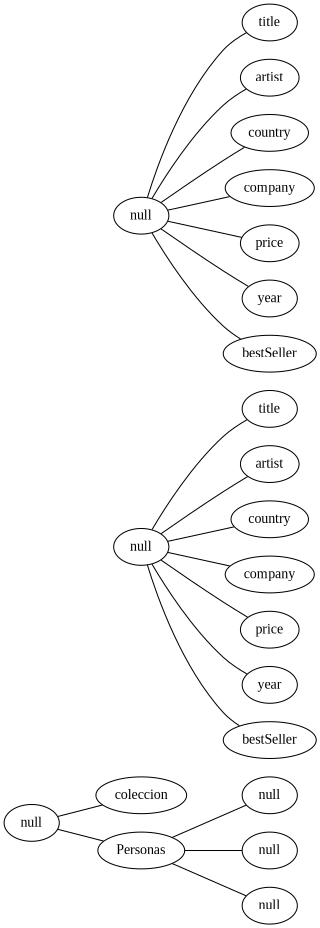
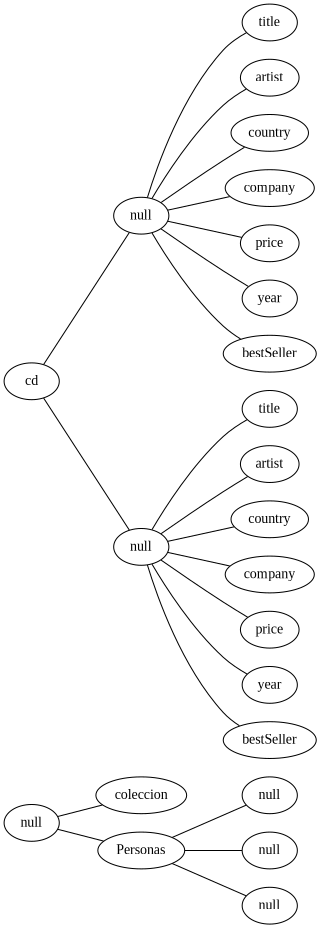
none -> (32, 381)
